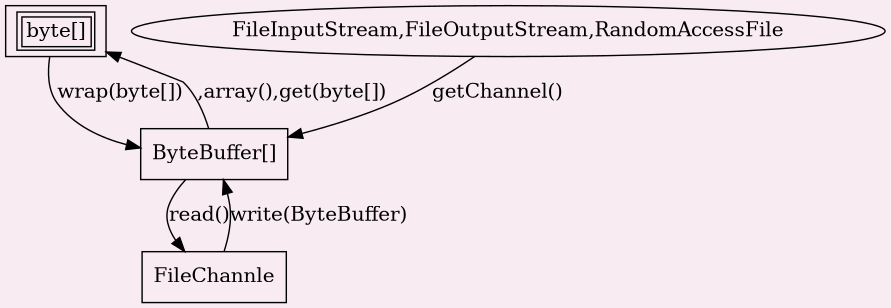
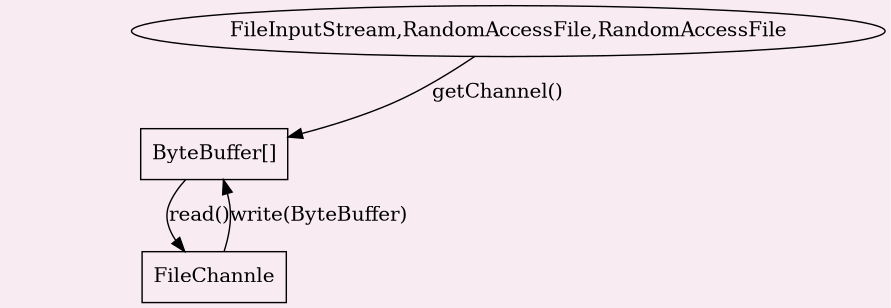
(56, 31) -> none
(508, 31) -> (508, 31)
